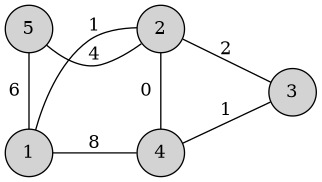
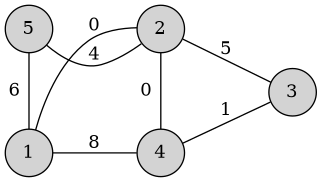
(95, 26) -> (95, 26)
(227, 49) -> (227, 49)
